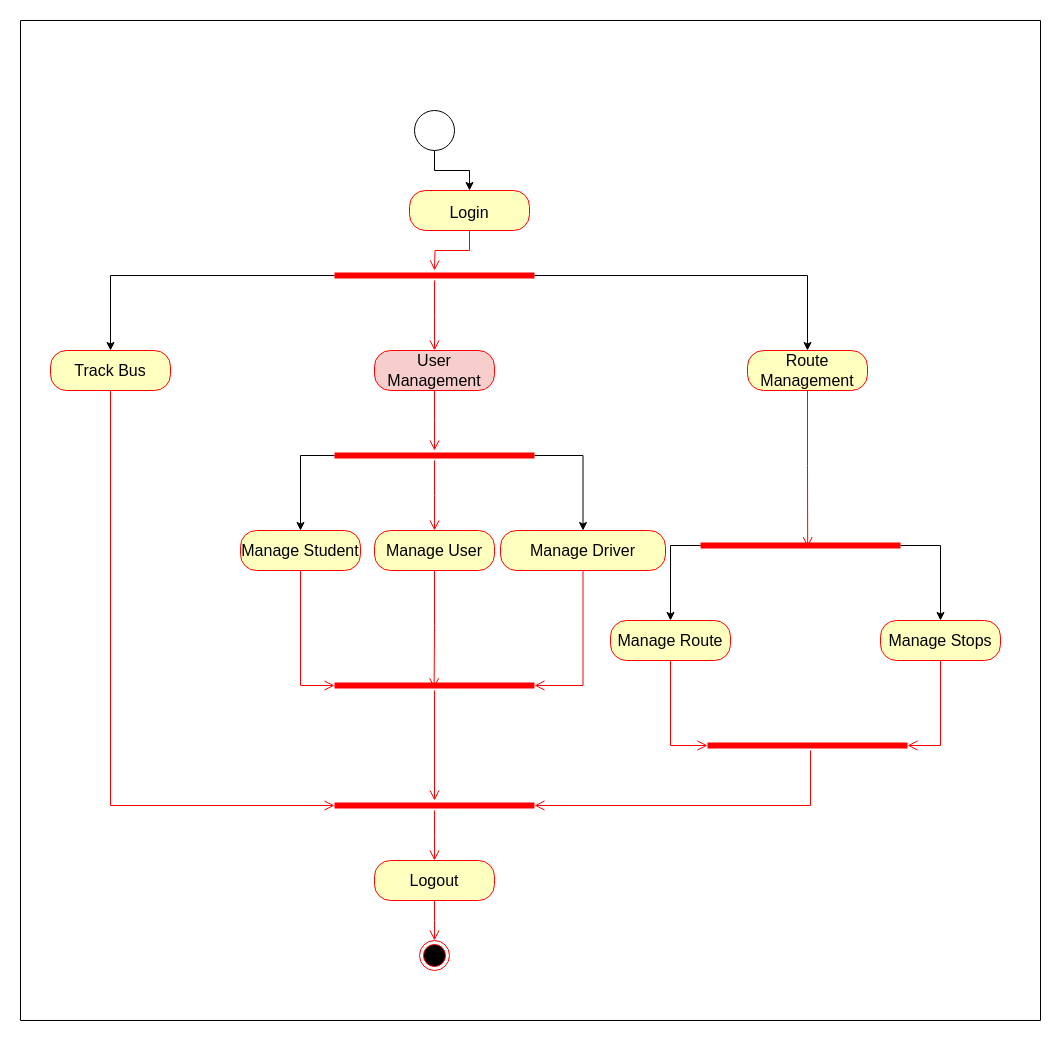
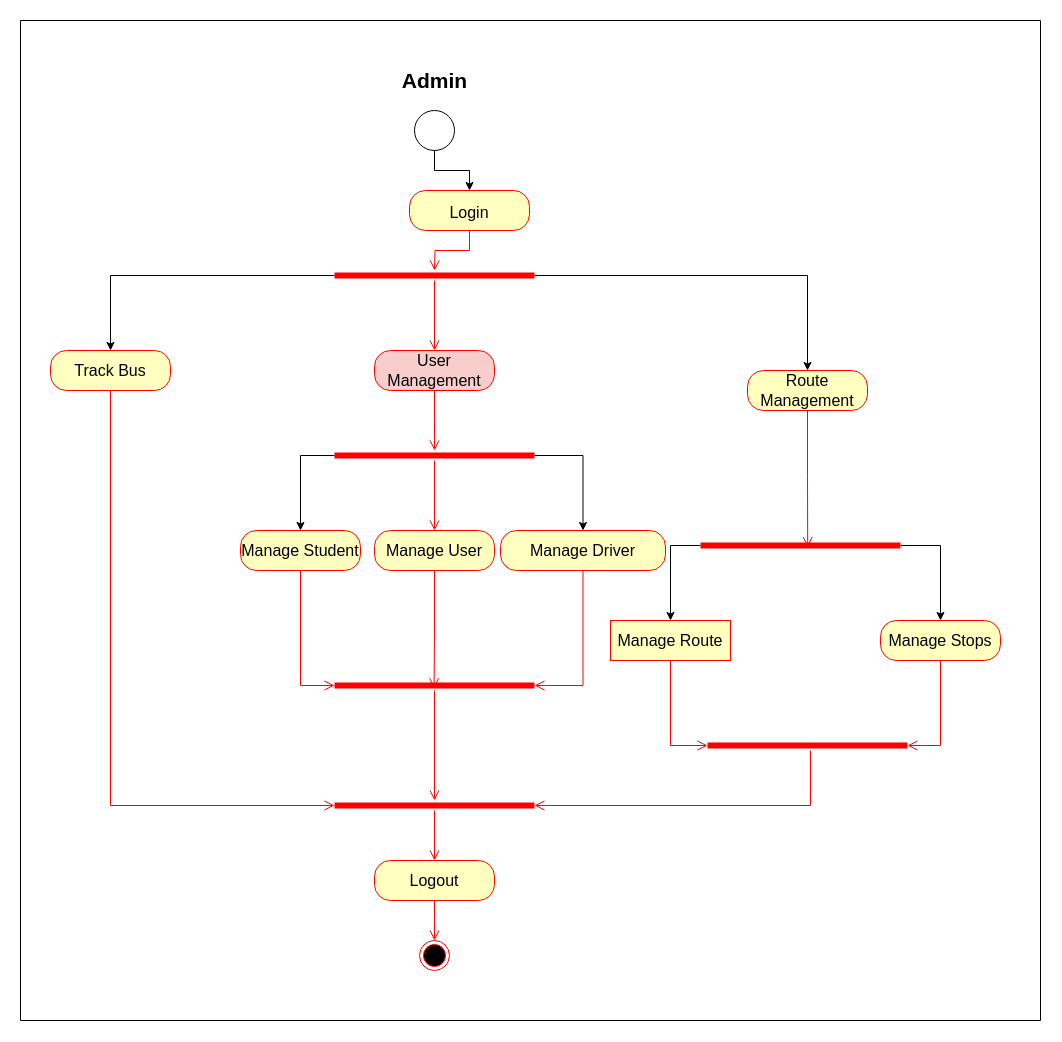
none -> (435, 81)
(808, 371) -> (808, 391)
(671, 641) -> (671, 641)
